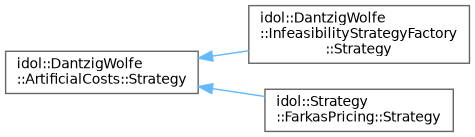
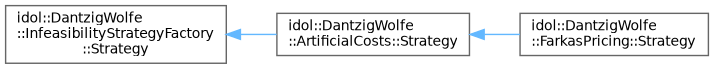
(230, 53) -> (259, 34)
(359, 110) -> (614, 34)
